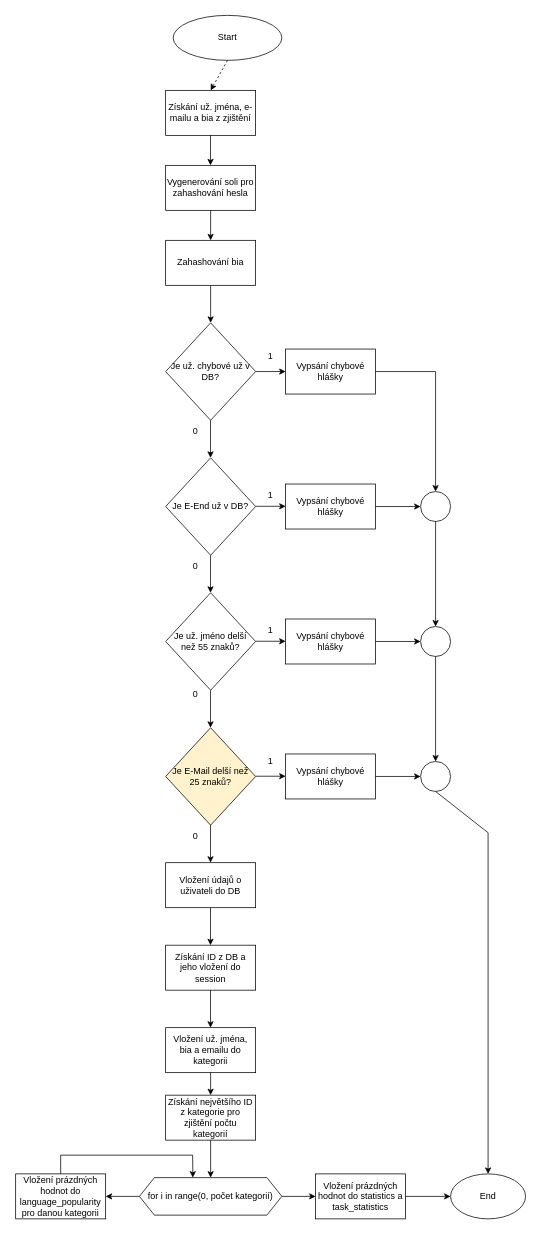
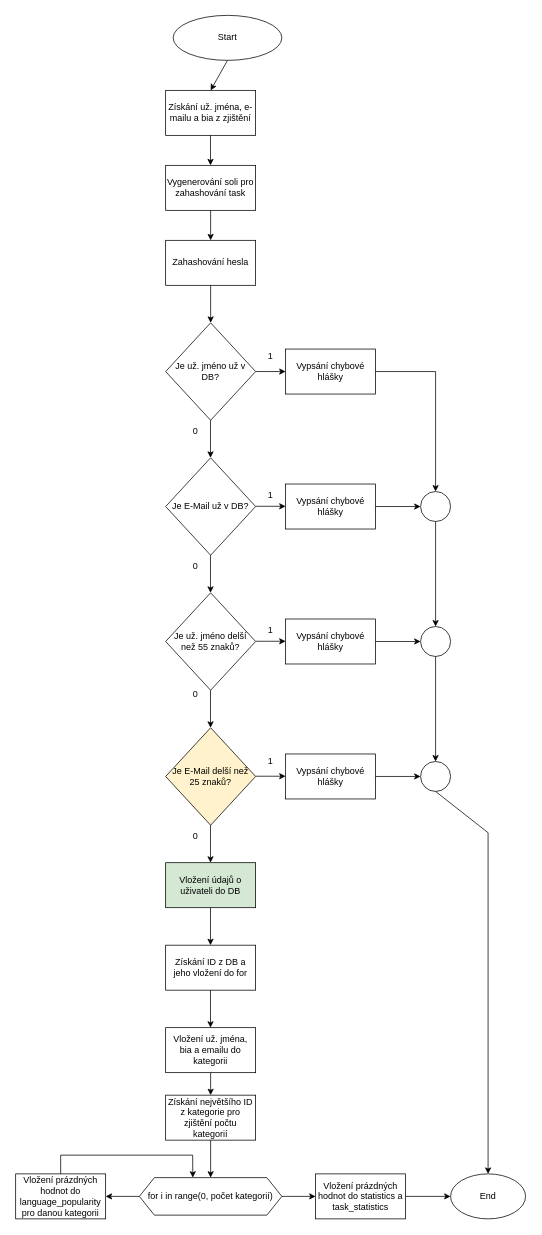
(220, 73) -> (220, 73)
(210, 188) -> (210, 188)
(210, 263) -> (210, 263)
(210, 372) -> (210, 372)
(210, 507) -> (210, 507)
(210, 885) -> (210, 885)
(210, 968) -> (210, 968)
